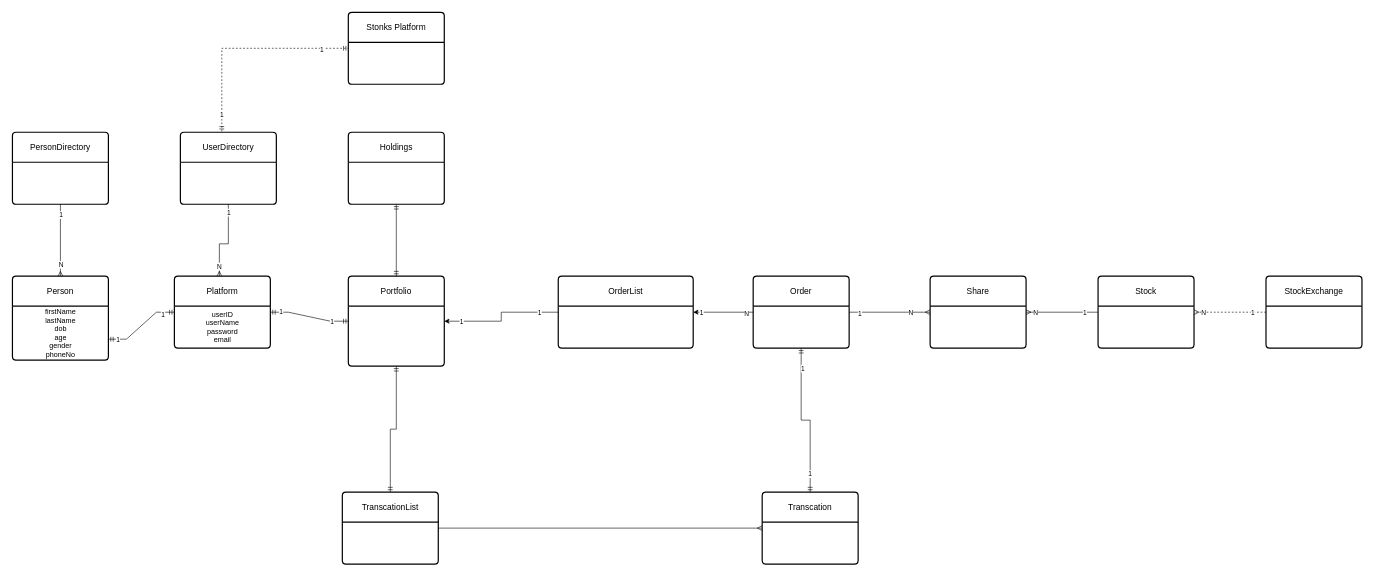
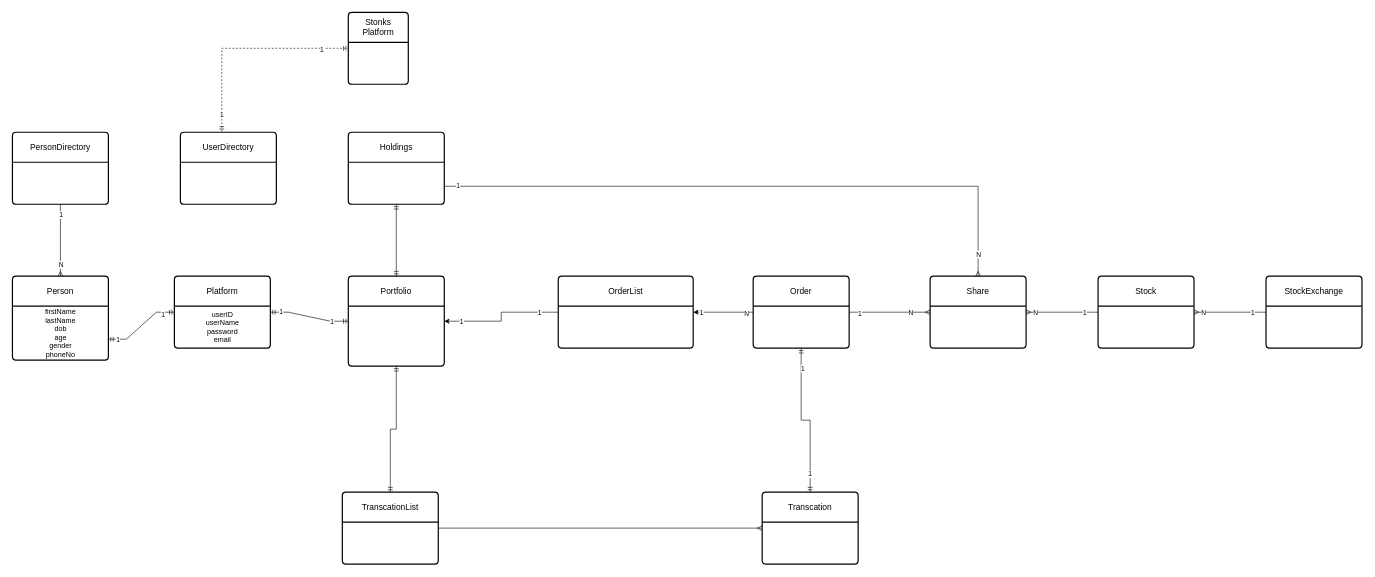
(396, 48) -> (378, 48)
none -> (713, 186)
(226, 244) -> none
(1230, 312) -> (1230, 312)
